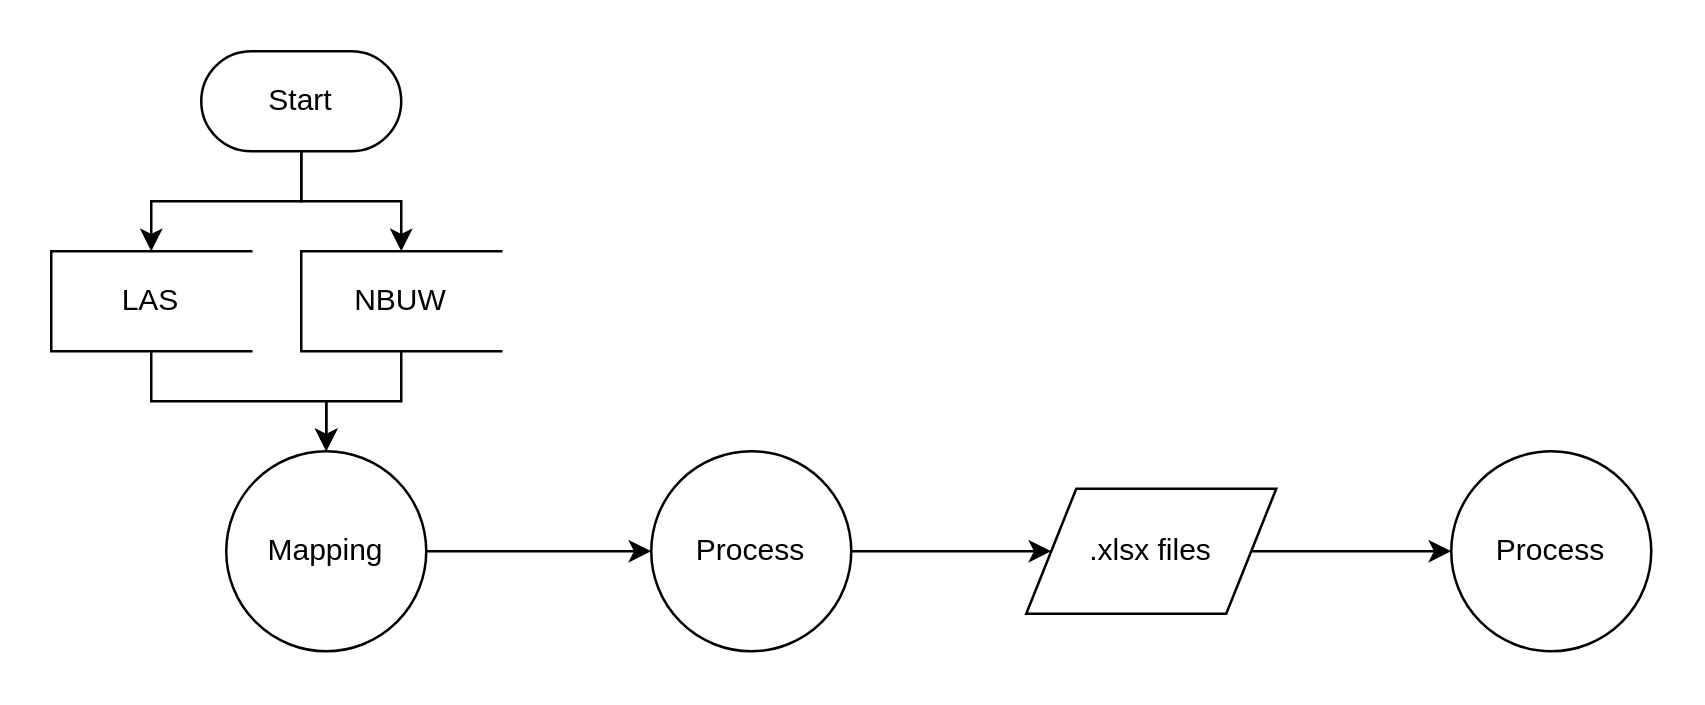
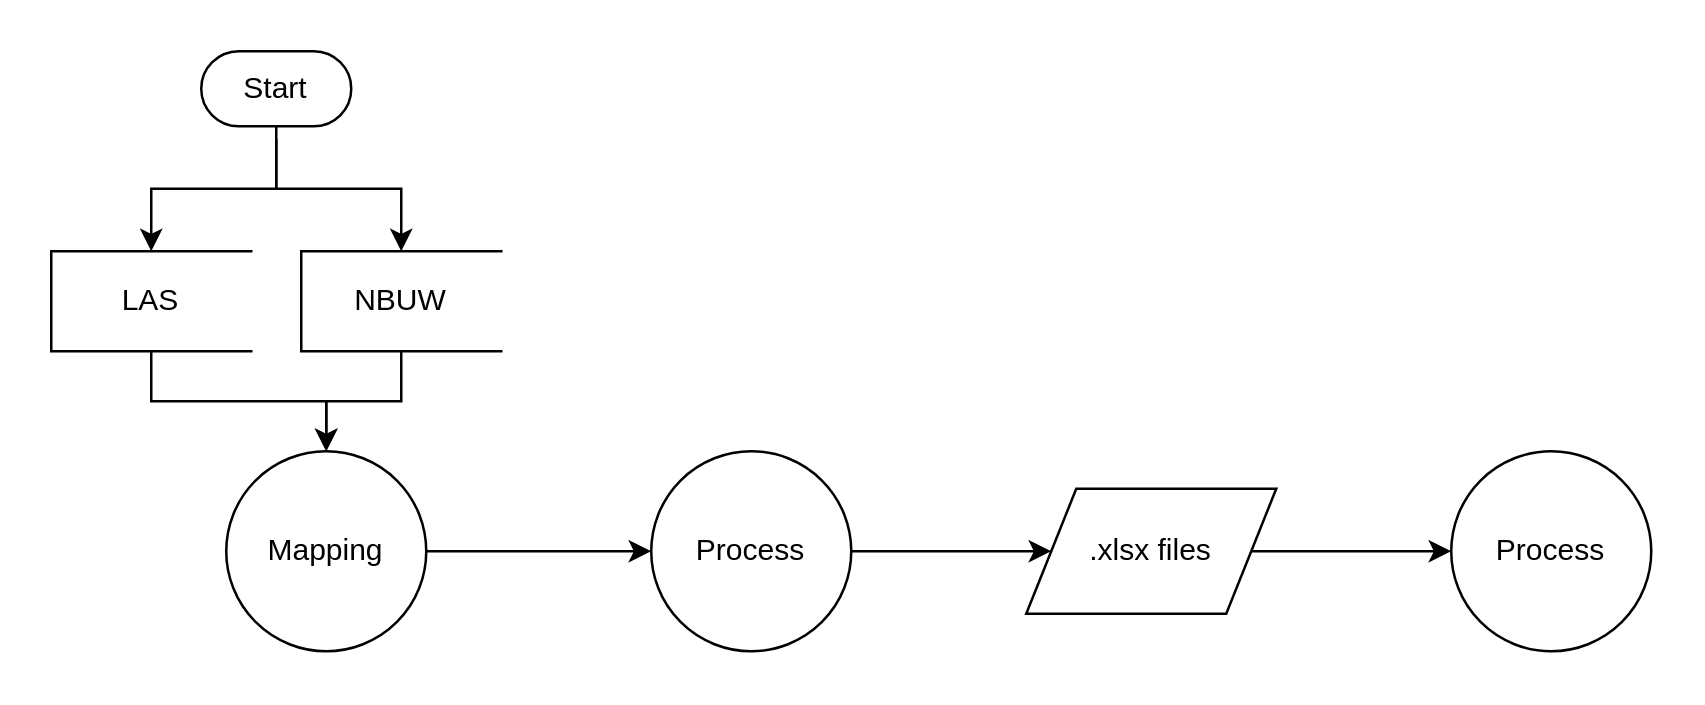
(301, 101) -> (276, 89)
